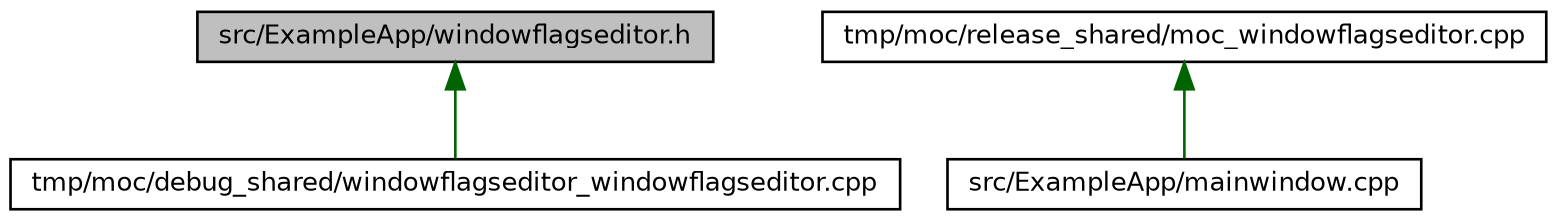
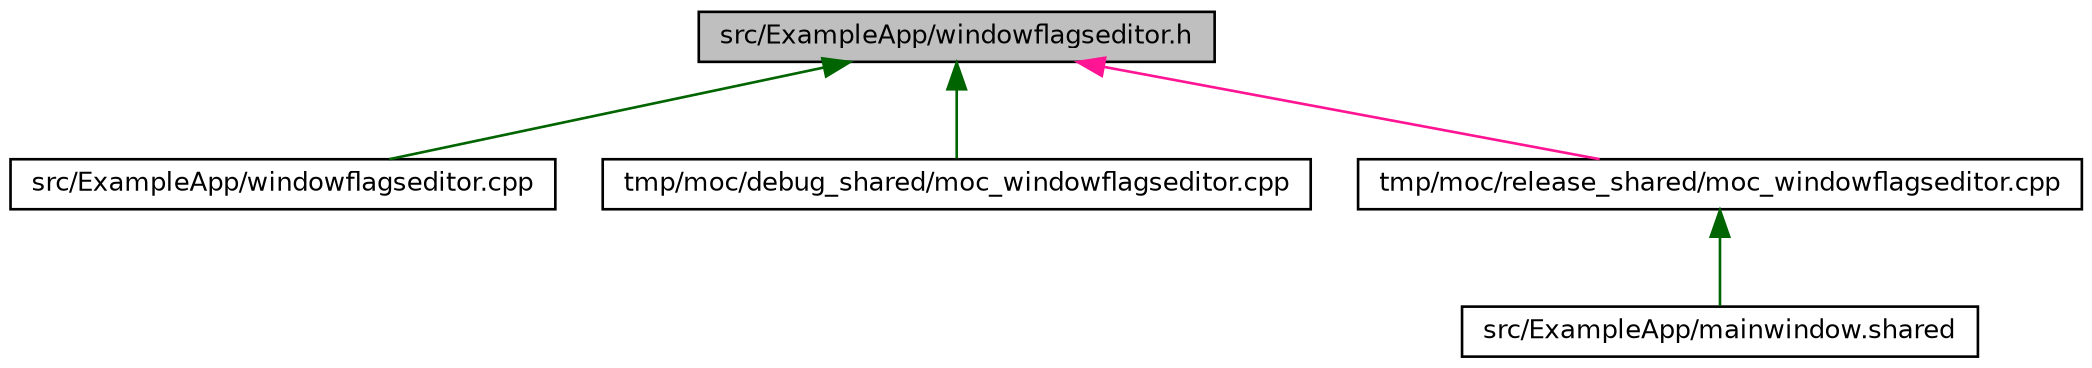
none -> (1352, 113)
none -> (283, 184)
(455, 184) -> (957, 184)
(1184, 184) -> (1720, 332)
